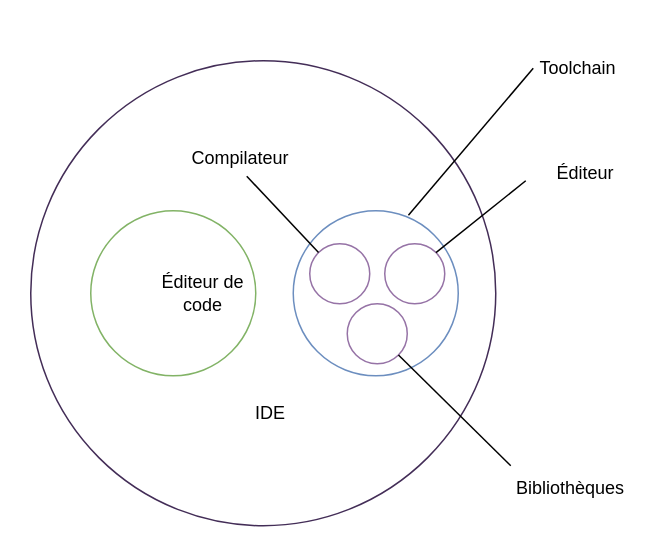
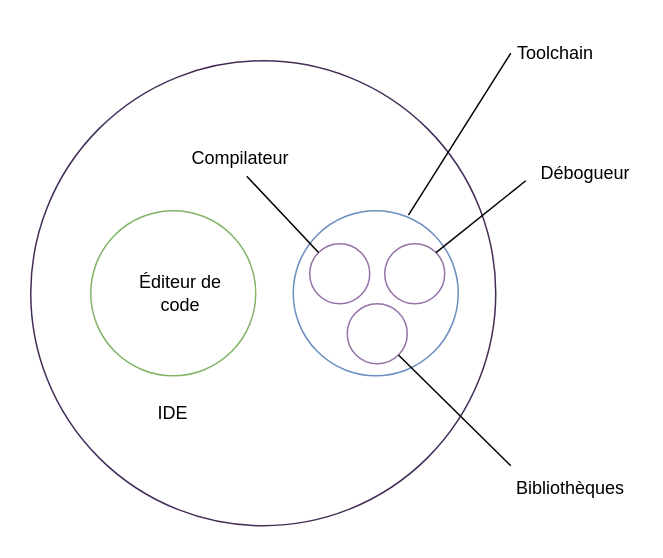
(578, 68) -> (556, 53)
(586, 173) -> (586, 173)
(203, 293) -> (181, 293)
(271, 413) -> (173, 413)
